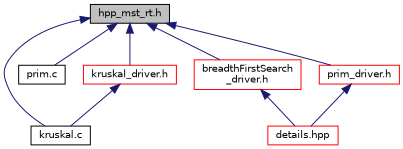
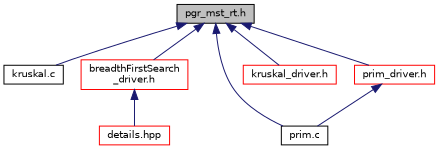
(130, 14) -> (216, 14)
(92, 108) -> none
(328, 109) -> (345, 108)
